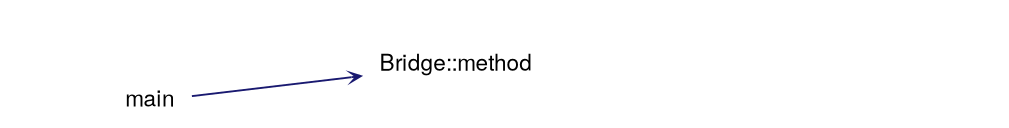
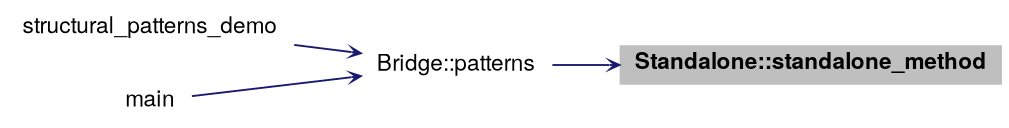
none -> (151, 27)
(457, 65) -> (457, 65)
none -> (811, 65)
